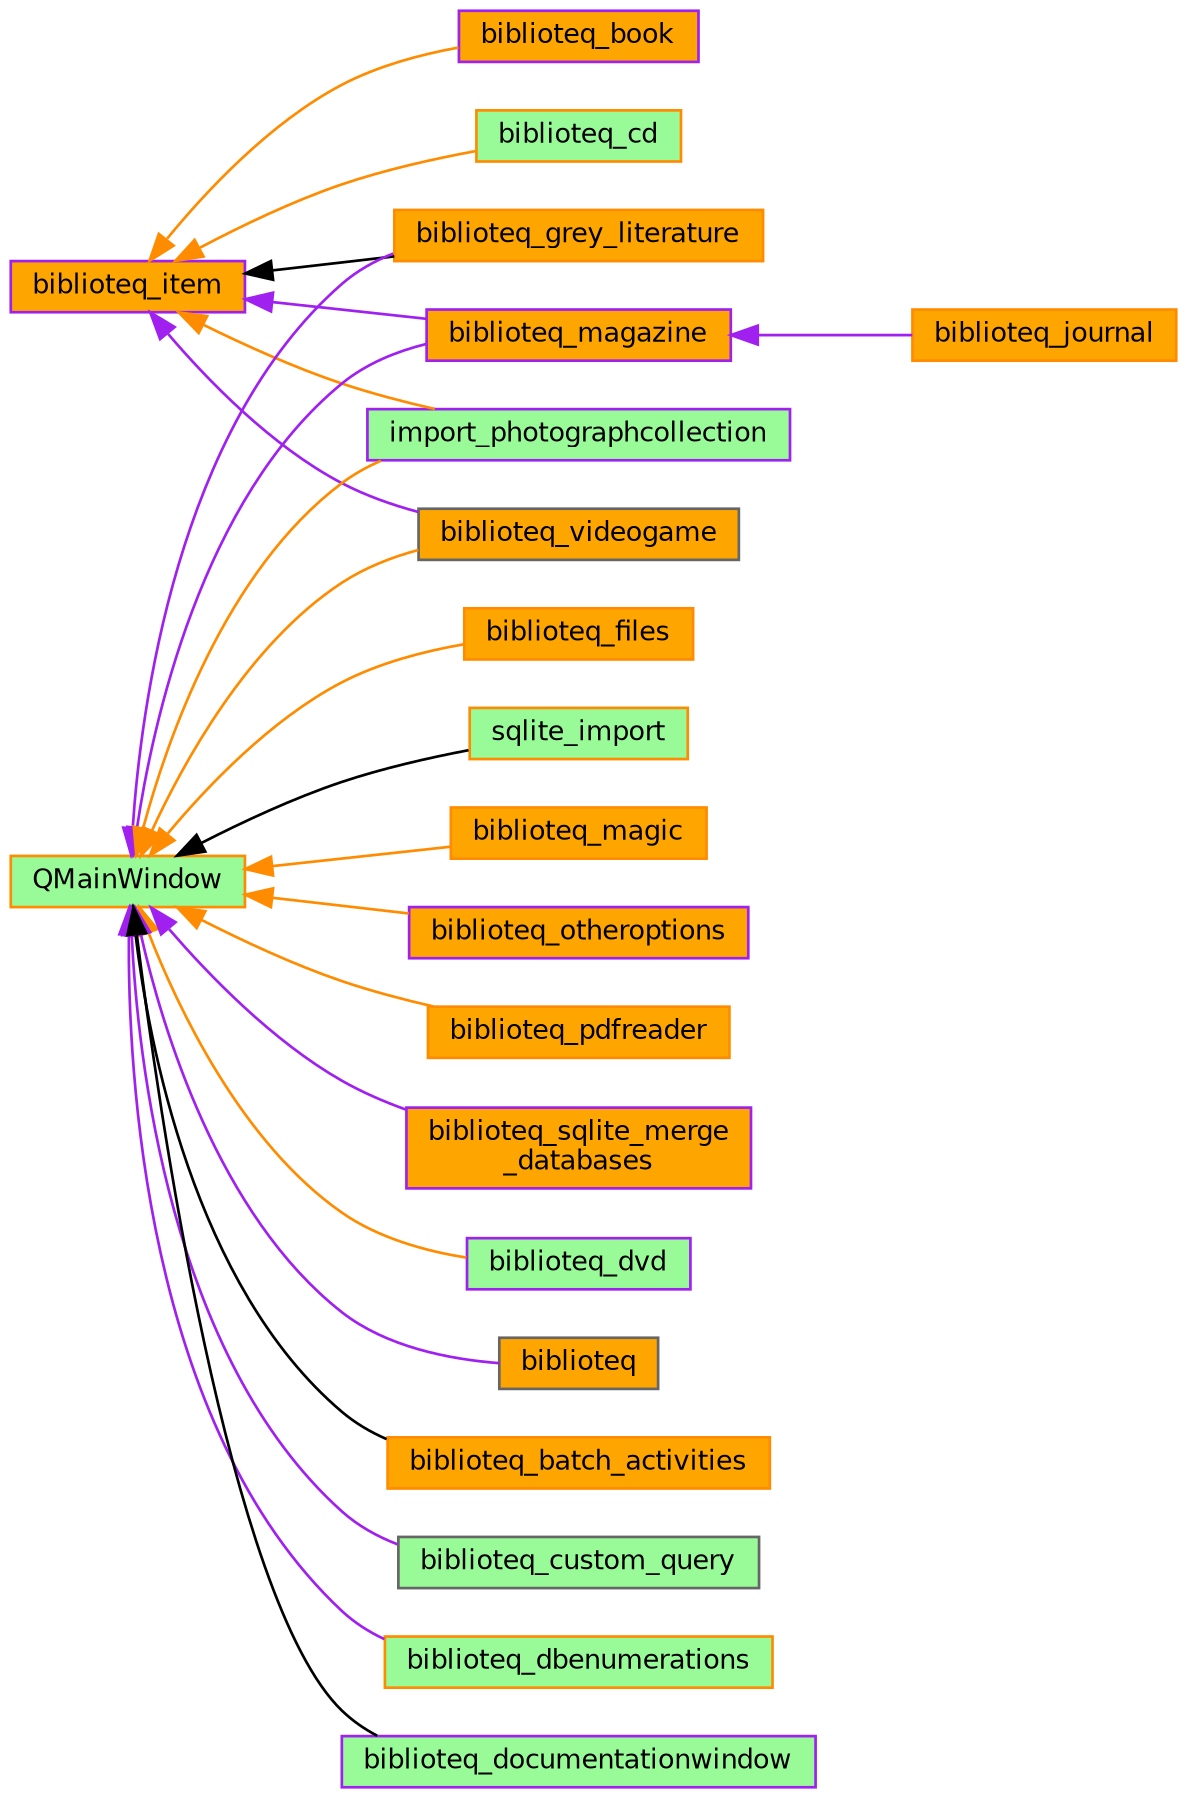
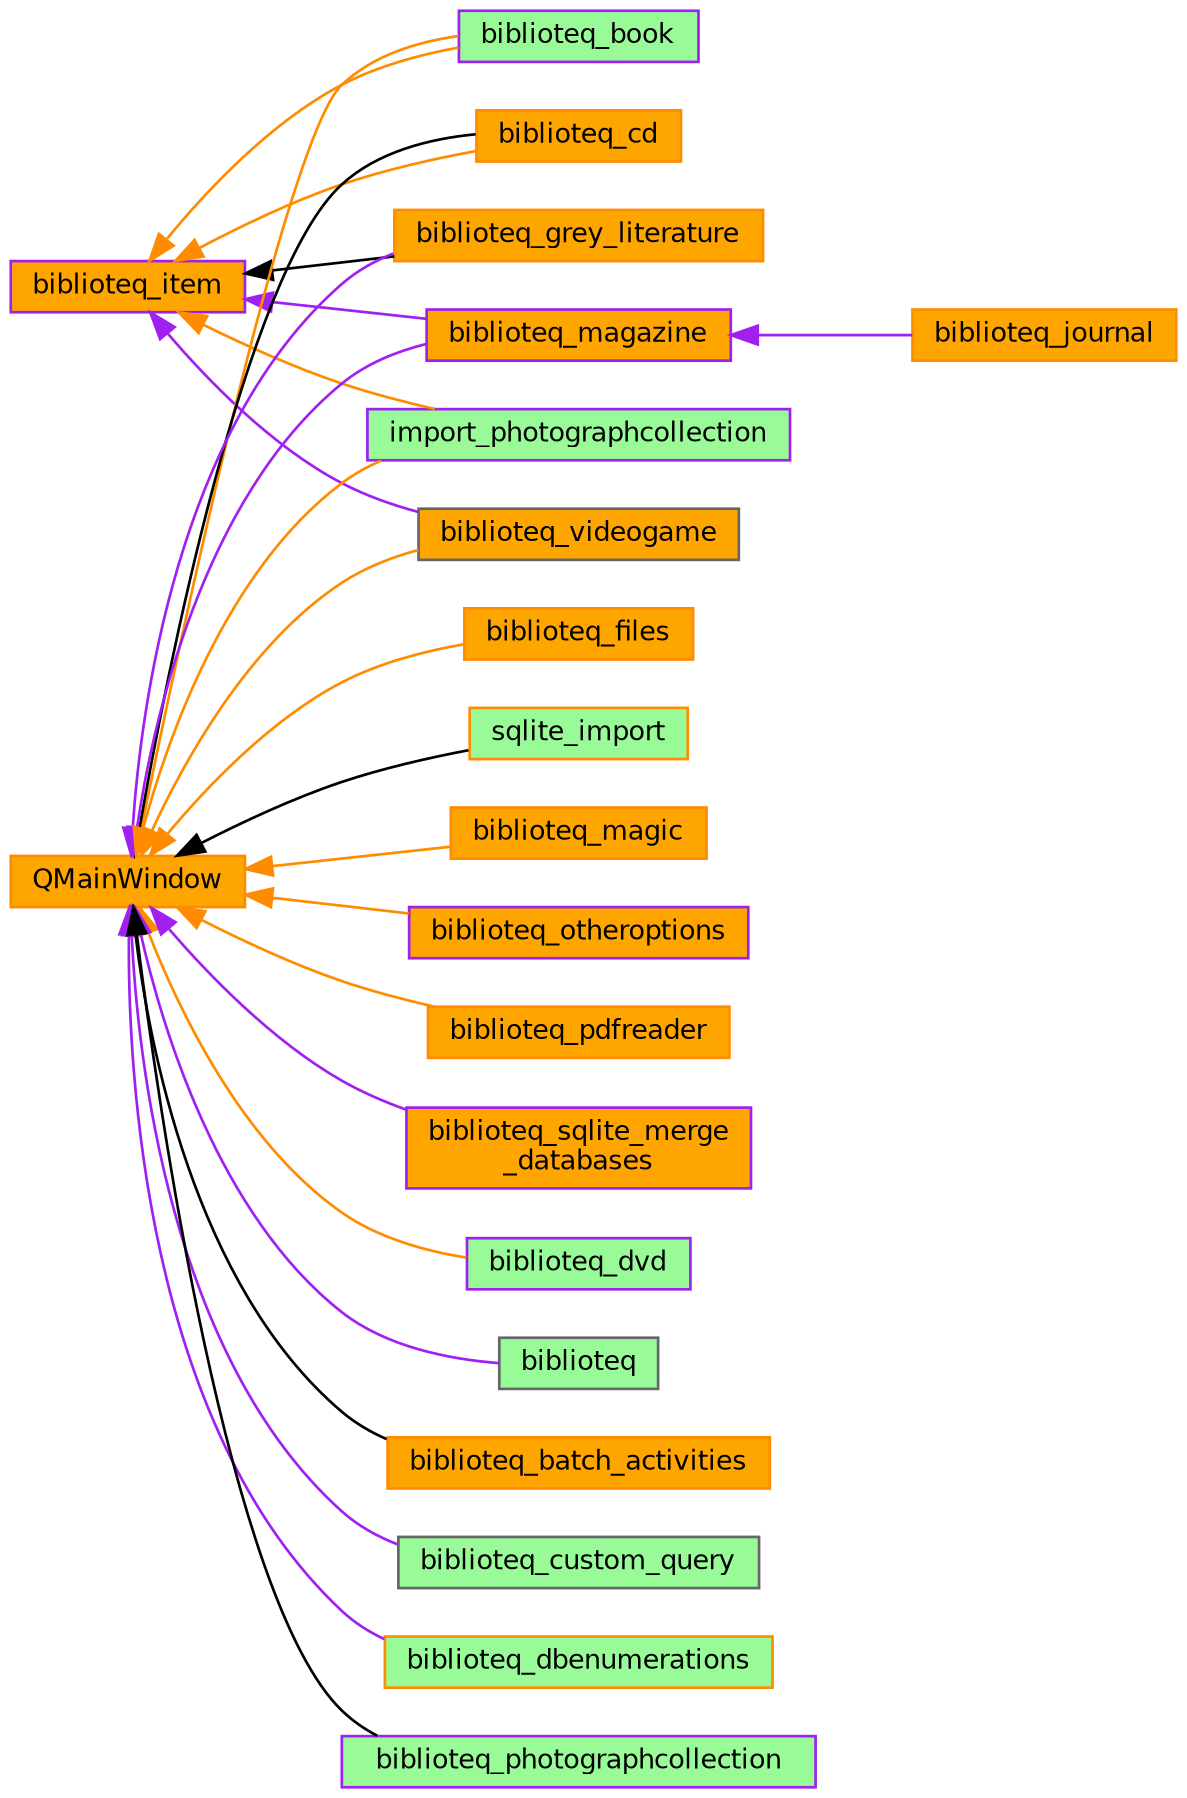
(579, 36) -> (579, 36)
(579, 136) -> (579, 136)
none -> (305, 233)
none -> (281, 237)
(128, 882) -> (128, 882)
(579, 1363) -> (579, 1363)
(579, 1762) -> (579, 1762)
